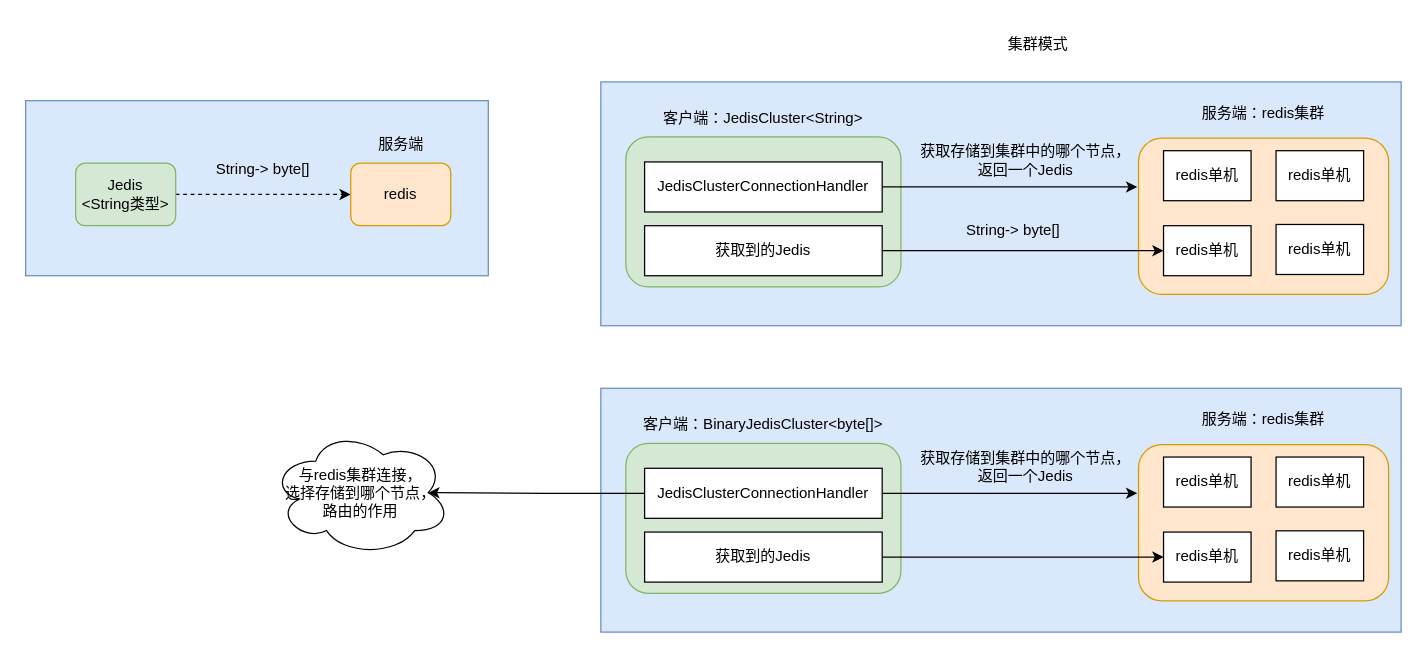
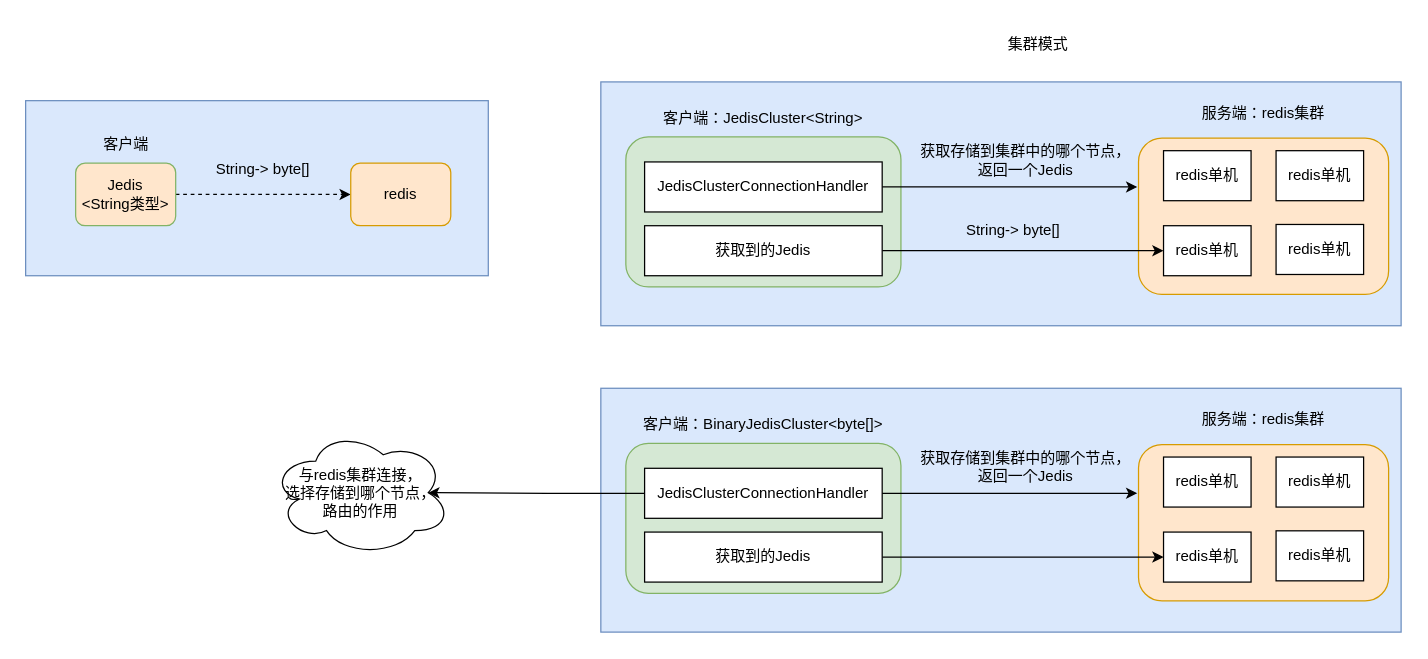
none -> (126, 144)
(401, 144) -> none
(126, 194) -> (126, 194)
